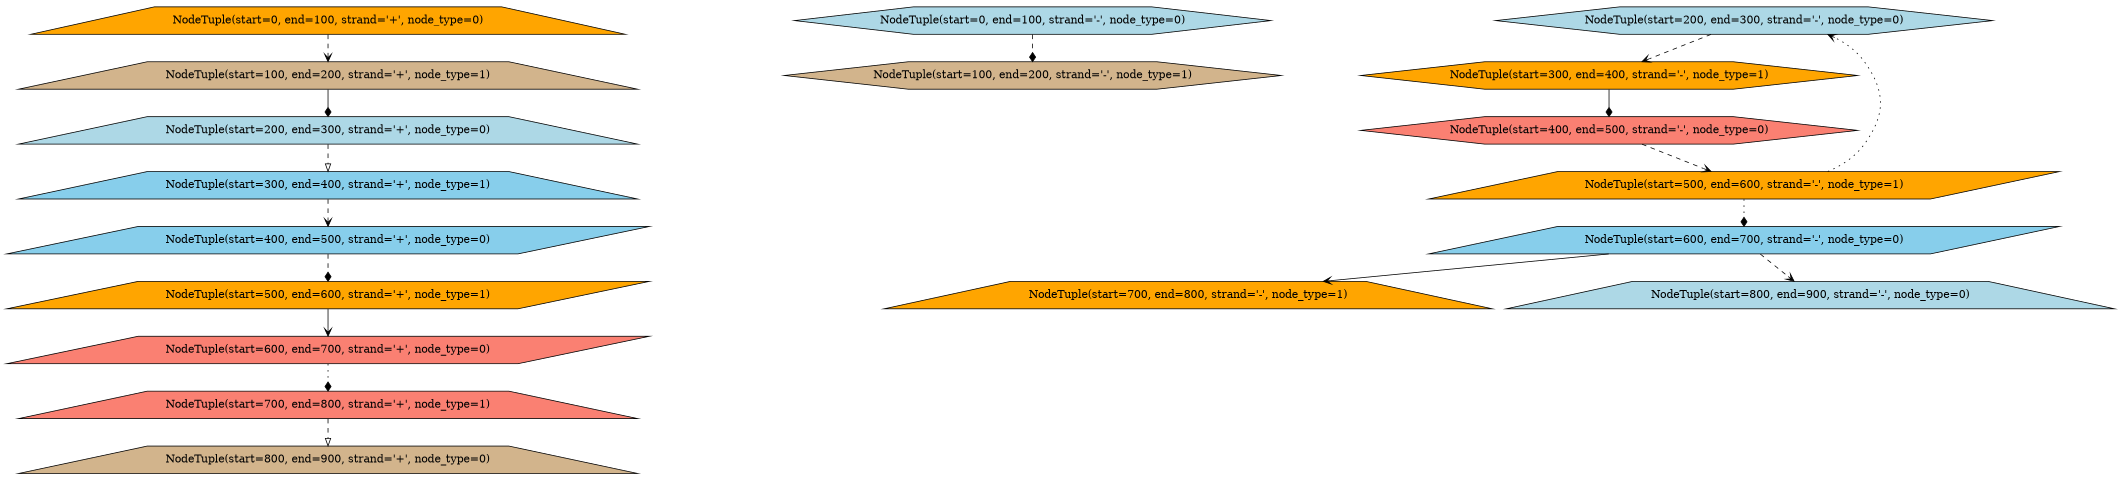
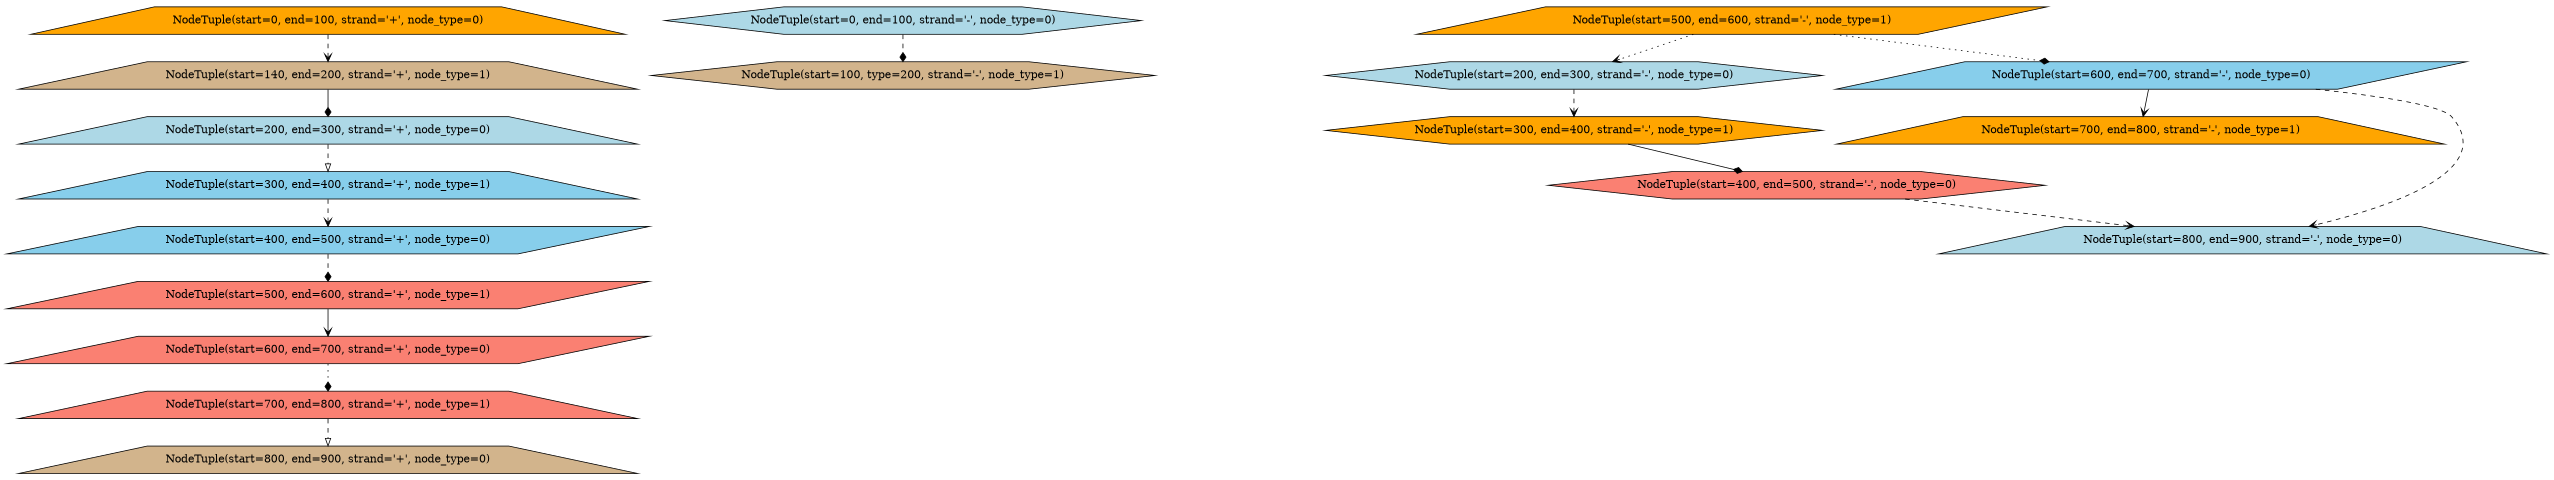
(328, 75) -> (328, 75)
(1033, 75) -> (903, 75)
(1673, 156) -> (2016, 212)
(328, 295) -> (328, 295)
